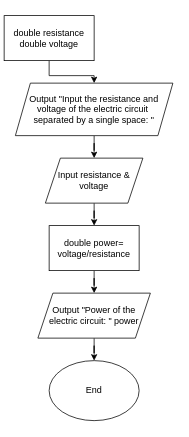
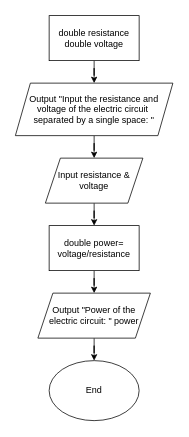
(49, 38) -> (94, 38)
